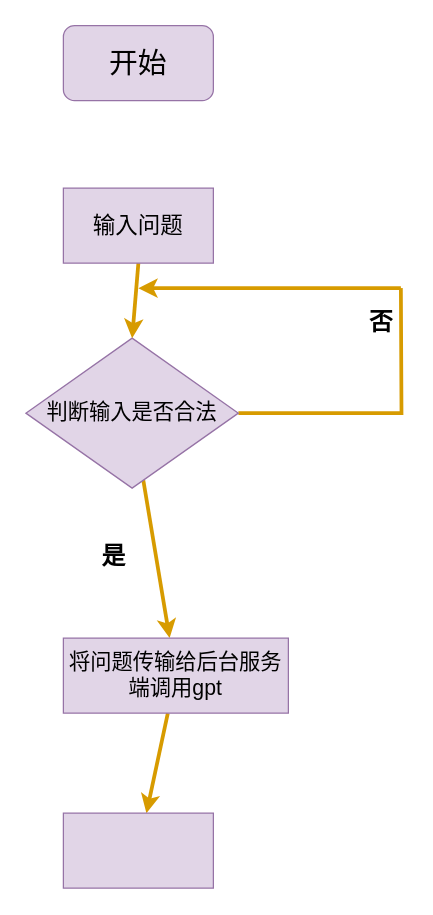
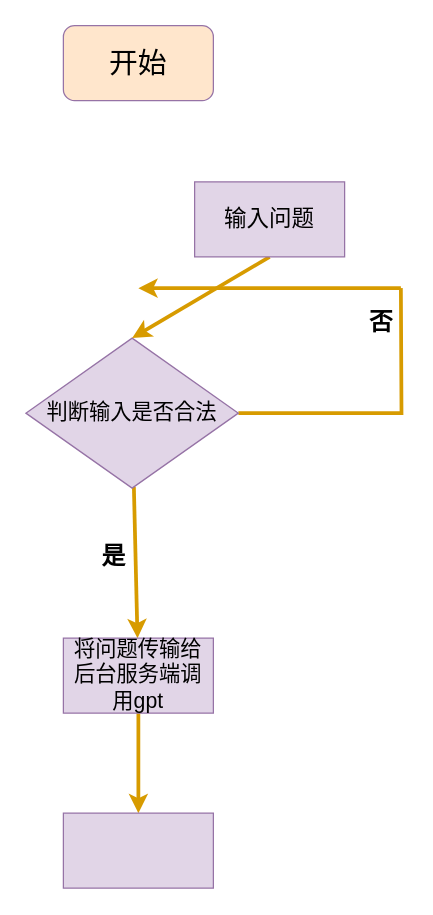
(138, 63) -> (138, 63)
(138, 226) -> (269, 219)
(176, 676) -> (138, 676)
